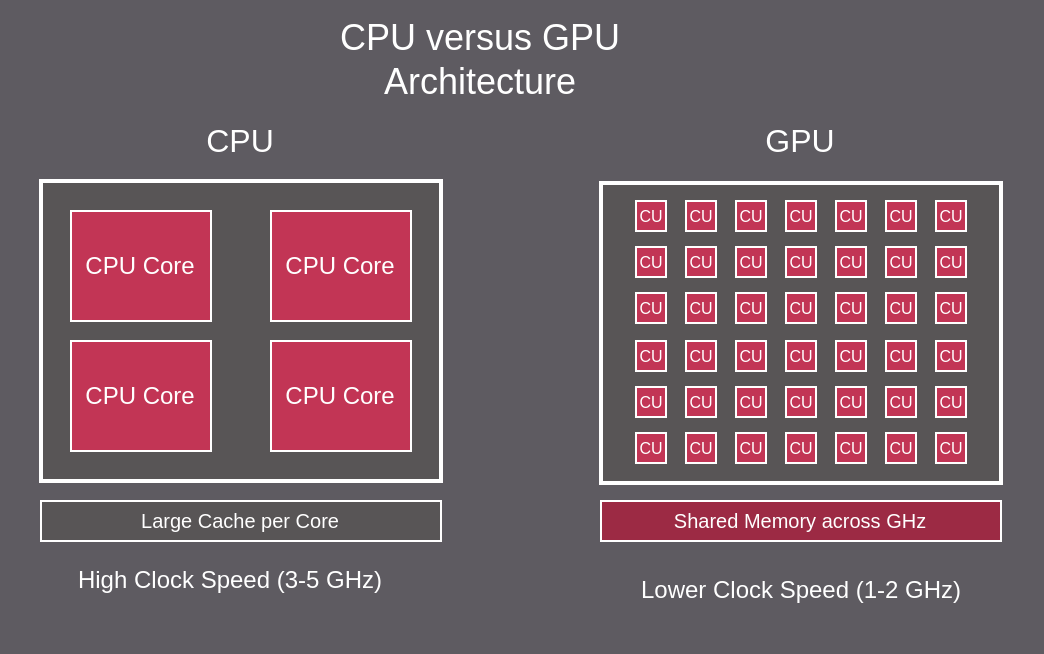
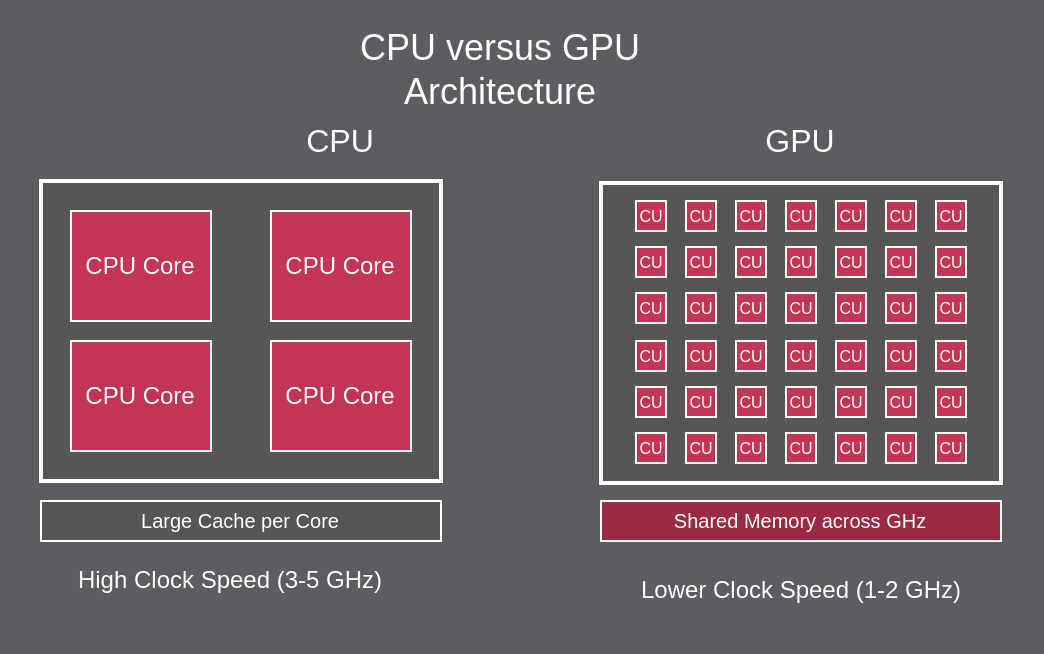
(481, 61) -> (501, 71)
(241, 141) -> (341, 141)
